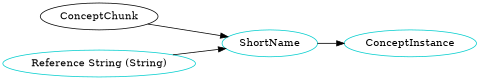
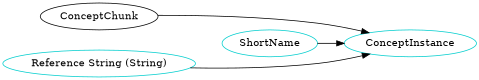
(184, 30) -> (260, 18)
(196, 52) -> (277, 67)
